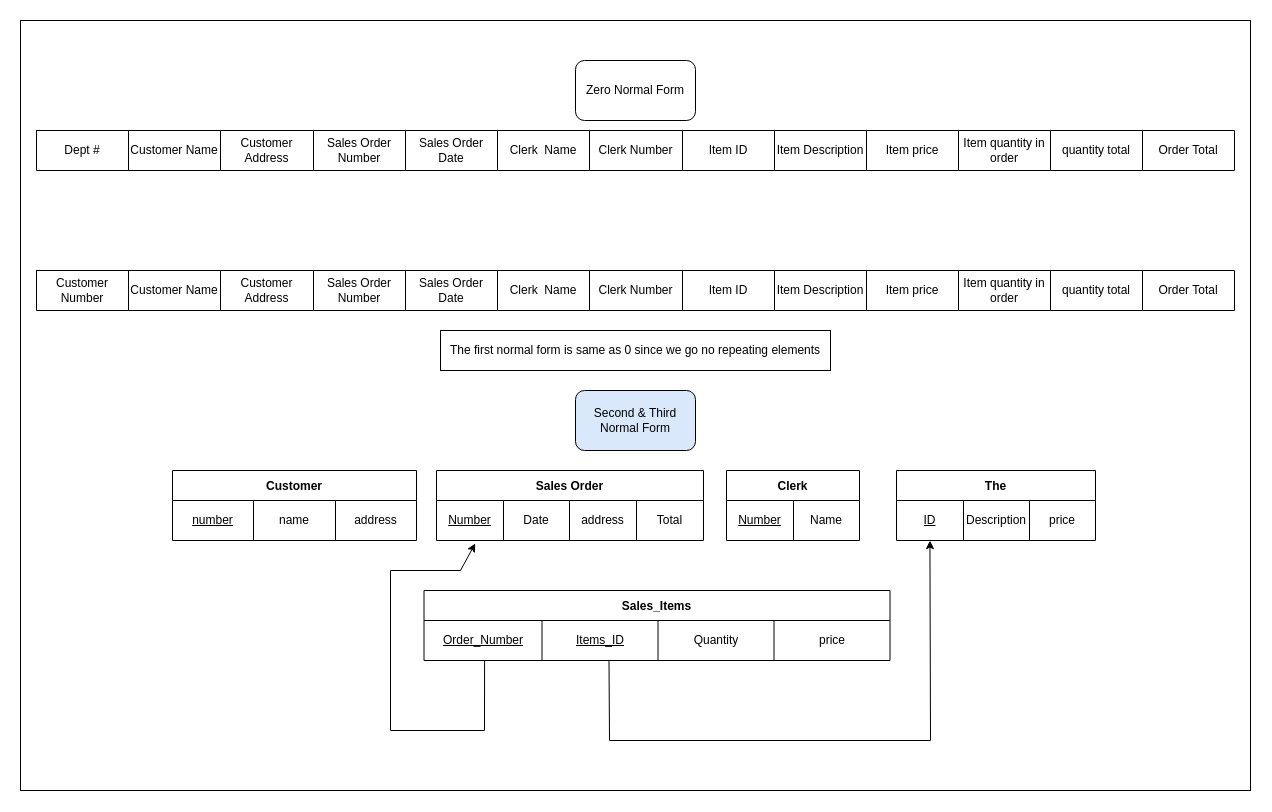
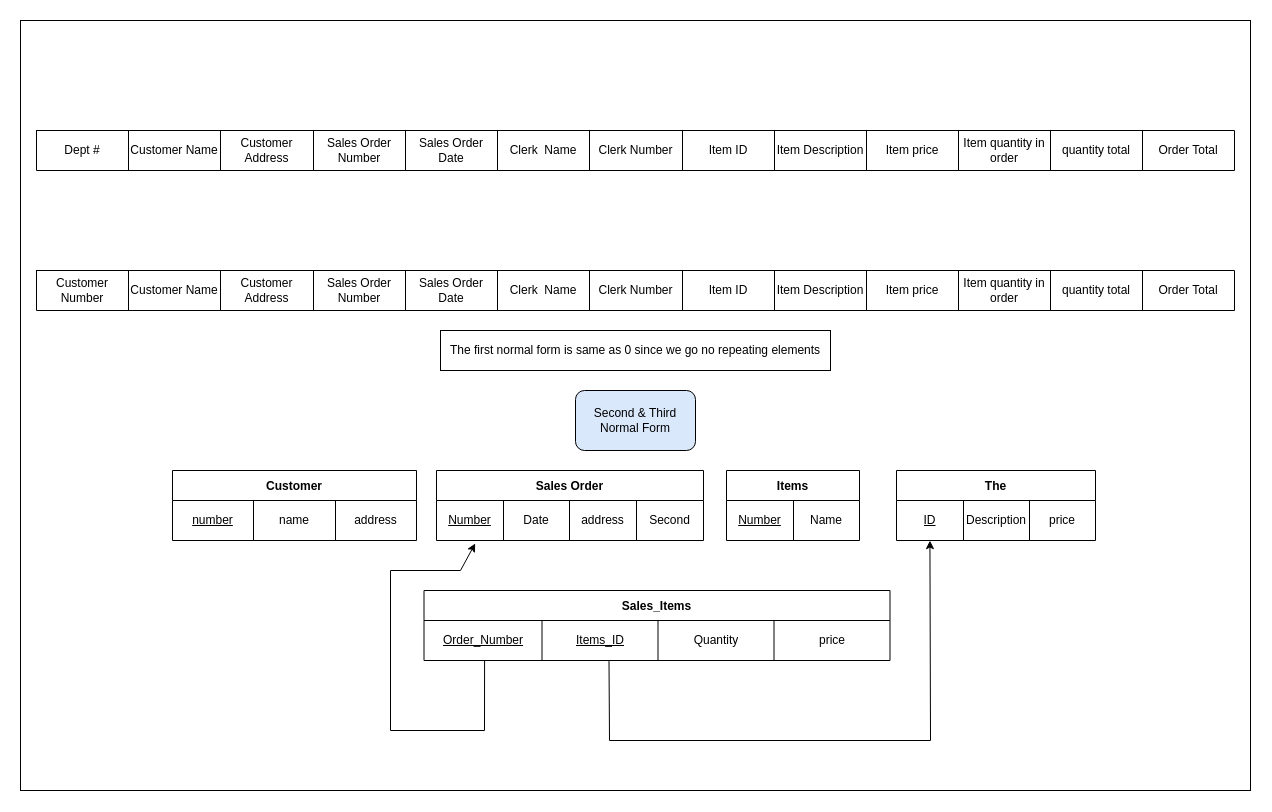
(636, 91) -> none
(793, 486) -> (793, 486)
(670, 521) -> (670, 521)
